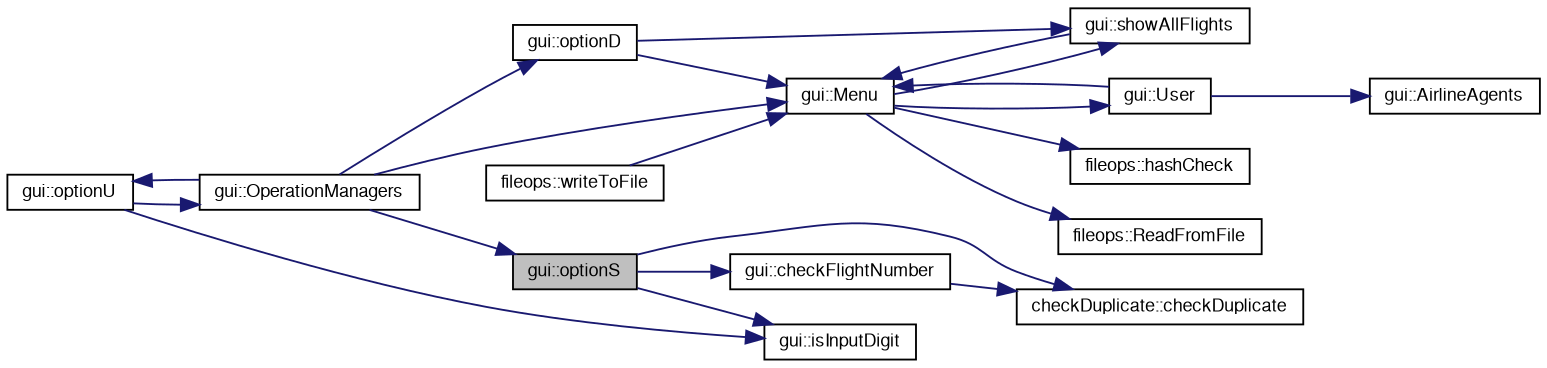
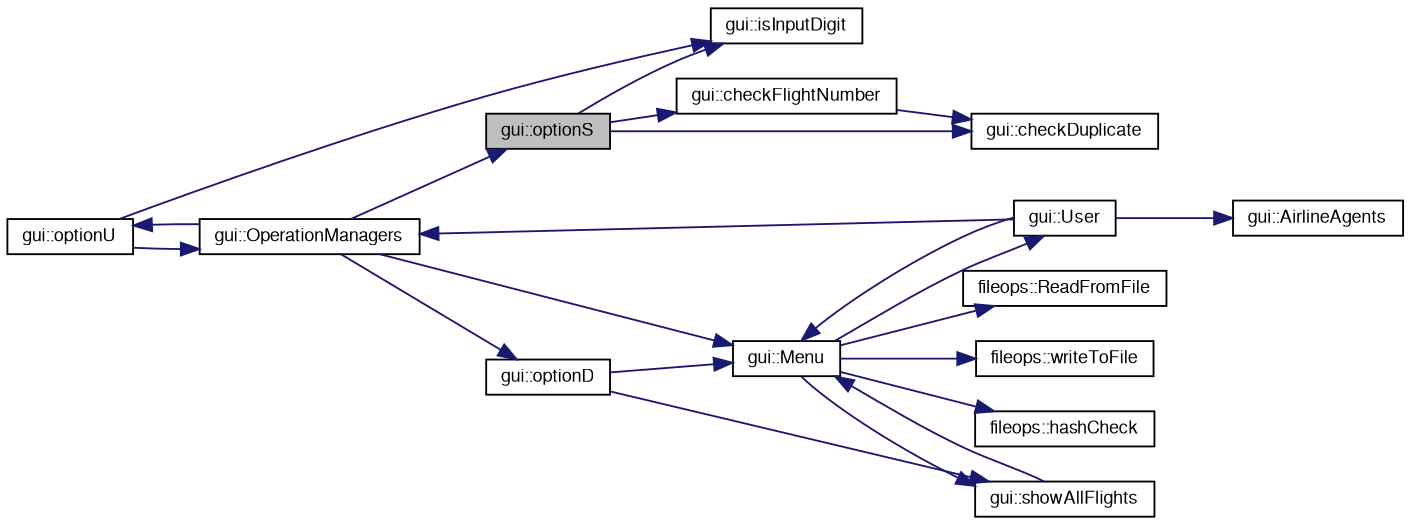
(699, 142) -> (899, 359)
none -> (726, 226)
(1160, 307) -> (1065, 131)
